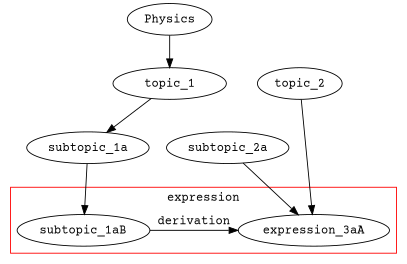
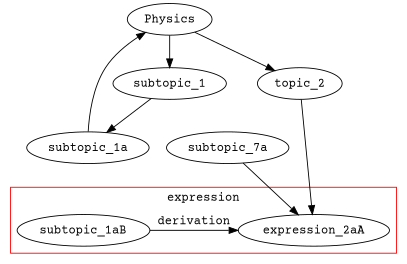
none -> (231, 49)
(170, 84) -> (170, 84)
(228, 148) -> (228, 148)
(86, 182) -> (100, 77)
(314, 230) -> (314, 230)
